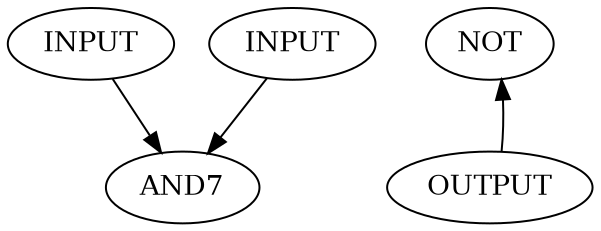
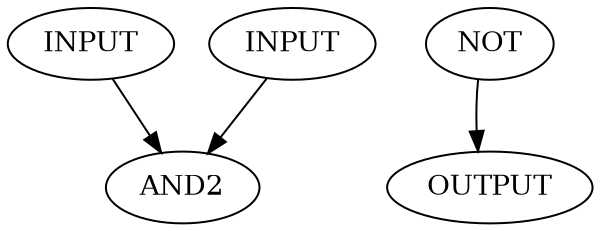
(503, 125) -> (477, 105)
(183, 187) -> (183, 187)
